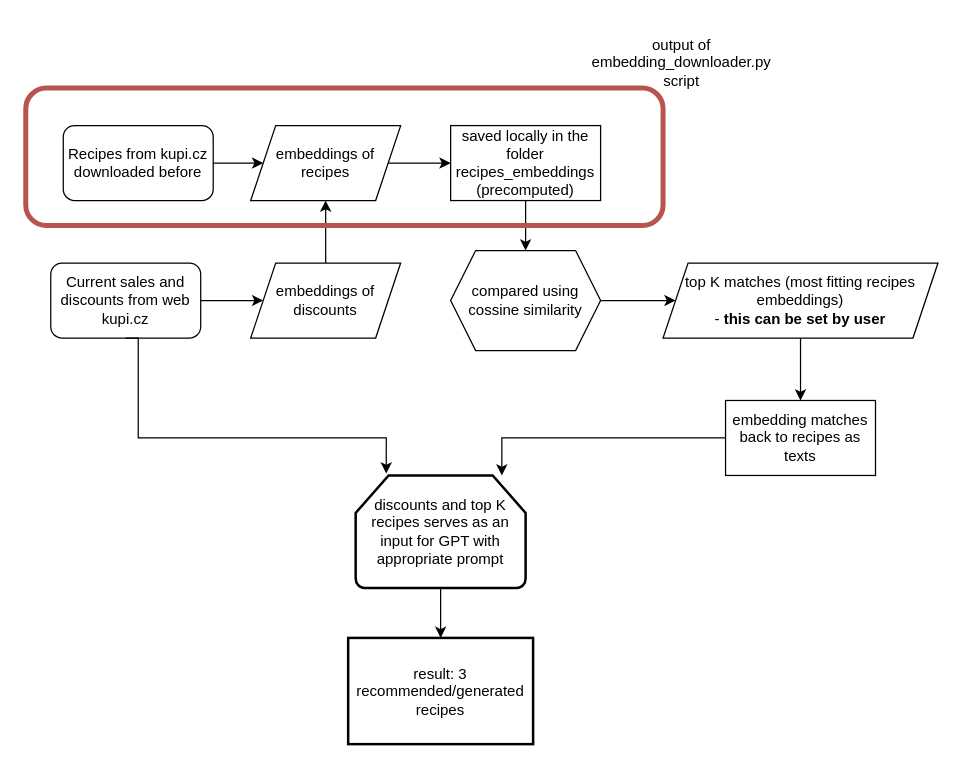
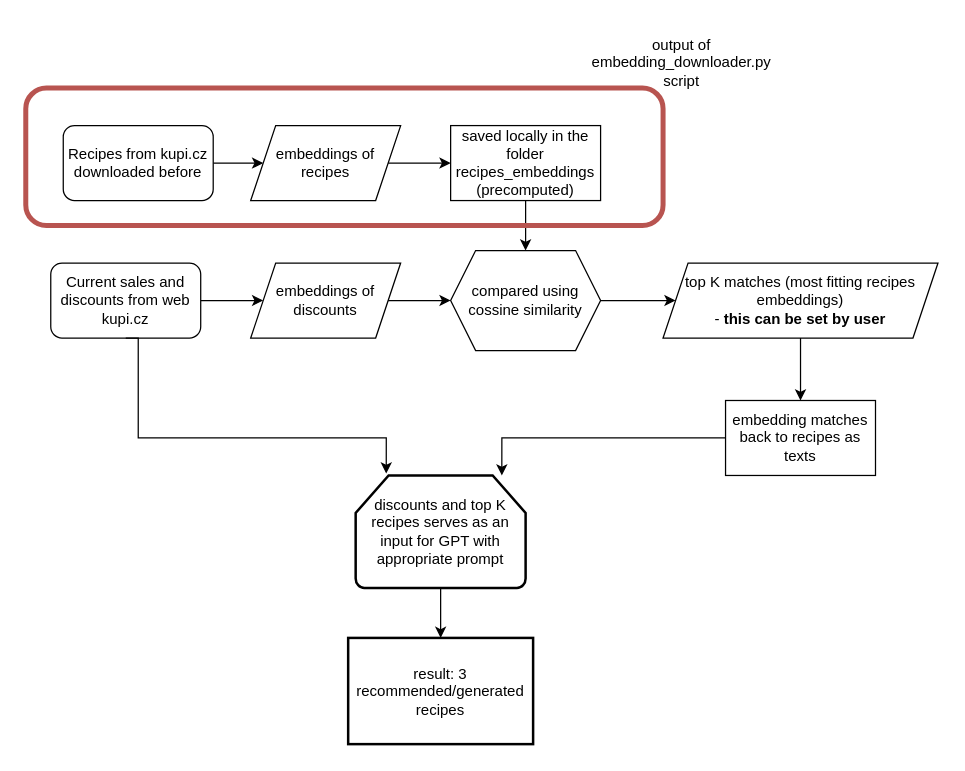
(326, 236) -> (415, 301)
